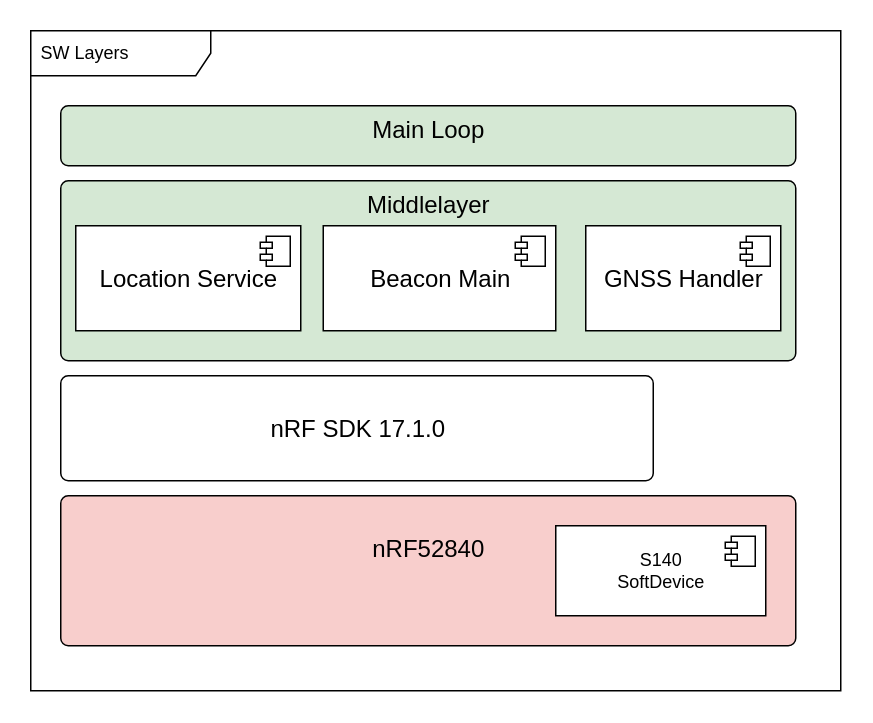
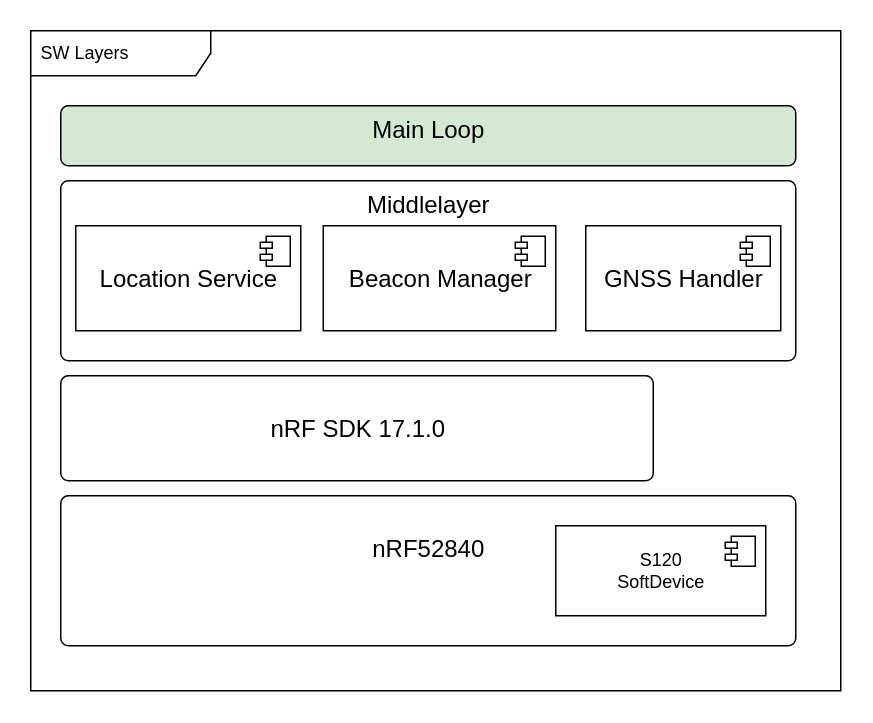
(429, 206) -> (429, 206)
(441, 278) -> (441, 278)
(428, 571) -> (428, 571)
(662, 571) -> (662, 571)
